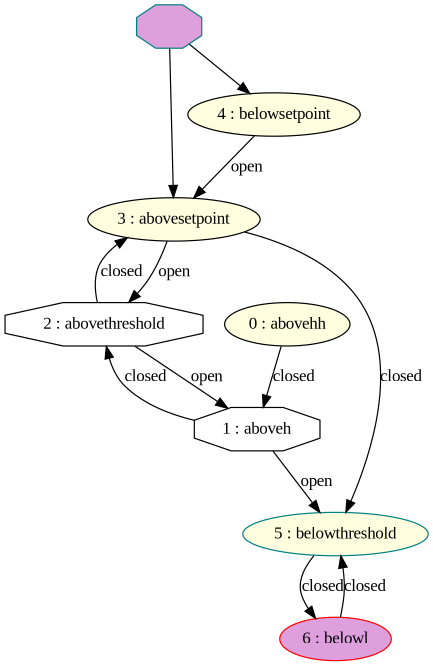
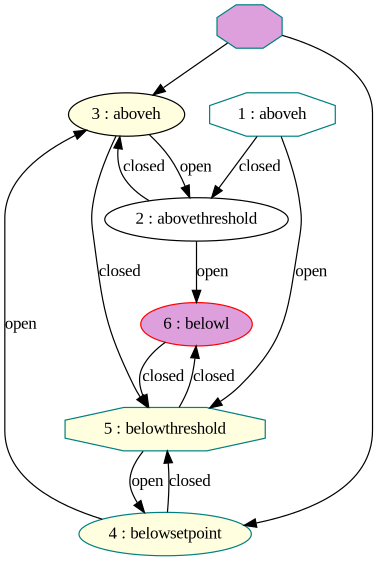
(274, 115) -> (165, 534)
(174, 219) -> (127, 115)
(104, 324) -> (197, 219)
(287, 324) -> none
(176, 374) -> (197, 266)
(257, 429) -> (272, 115)
none -> (130, 476)
none -> (169, 488)
(336, 534) -> (165, 429)
